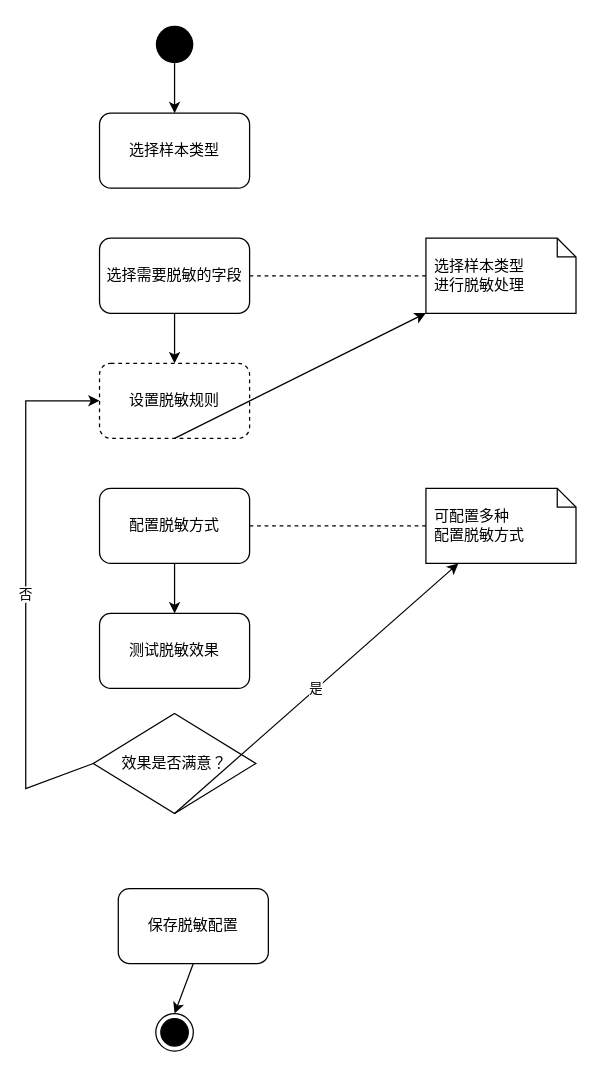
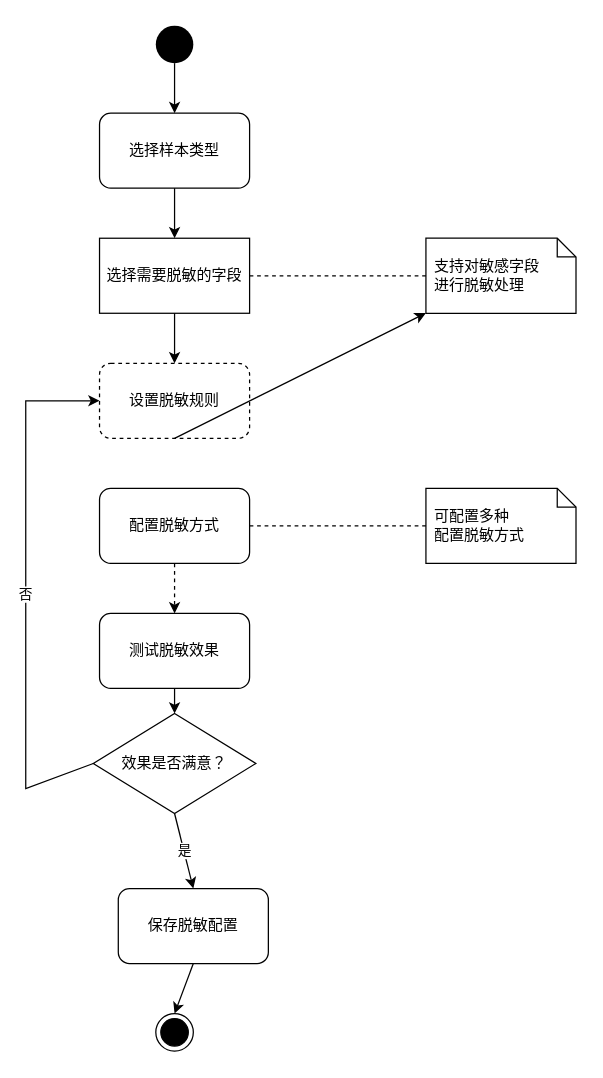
none -> (174, 209)
(174, 276) -> (174, 276)
(479, 276) -> (487, 276)
(174, 583) -> (174, 583)
(313, 691) -> (183, 846)
none -> (174, 696)
